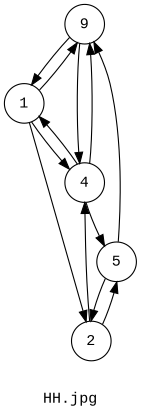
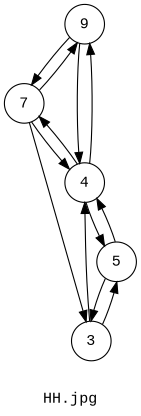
(24, 103) -> (24, 103)
(119, 146) -> (109, 225)
(91, 341) -> (91, 341)
